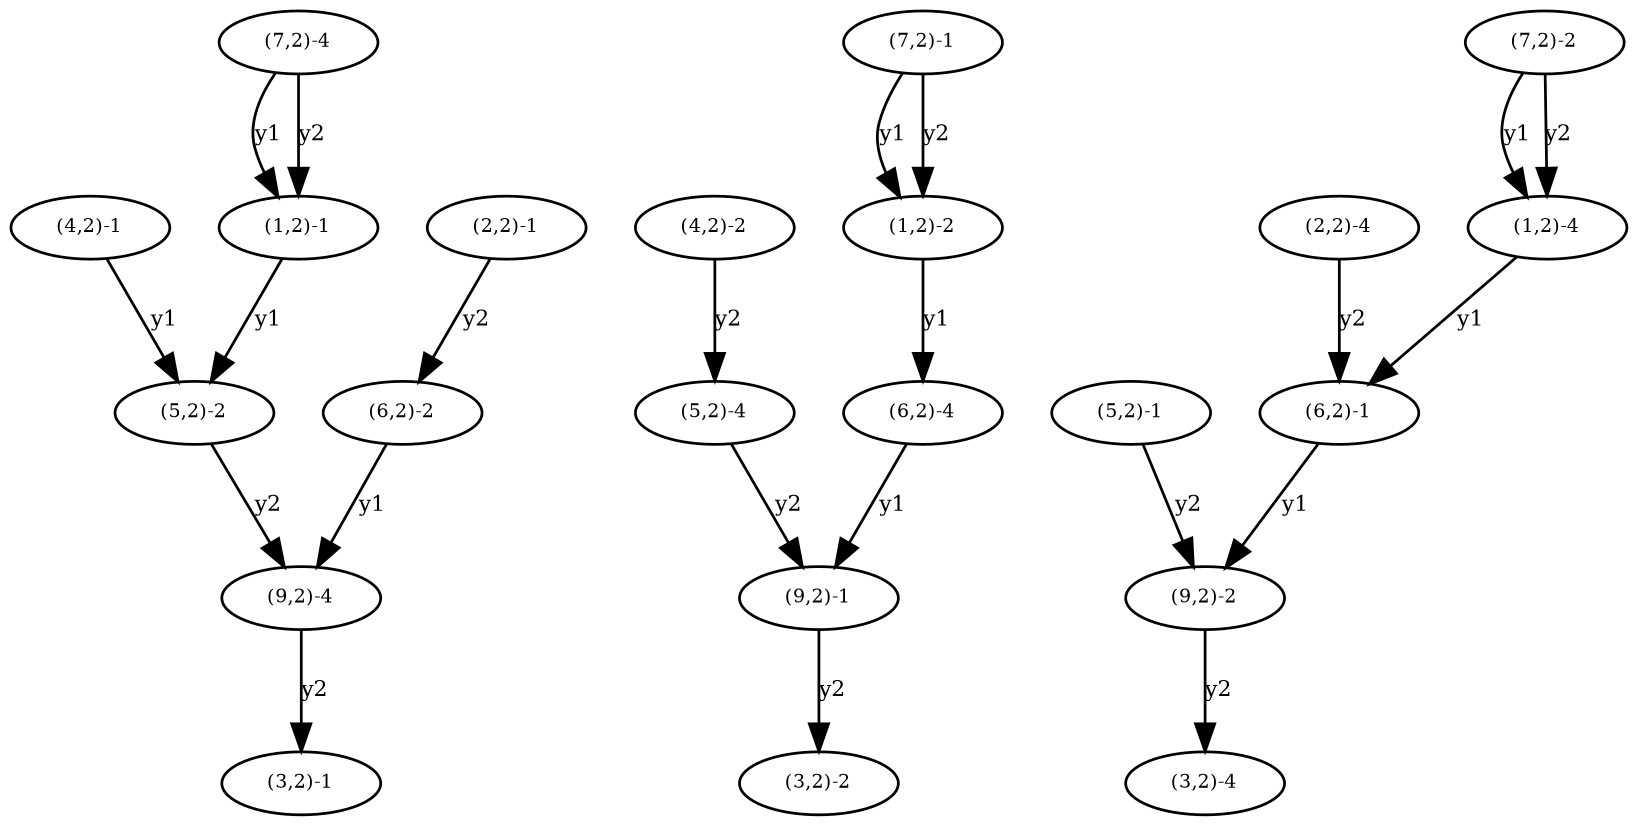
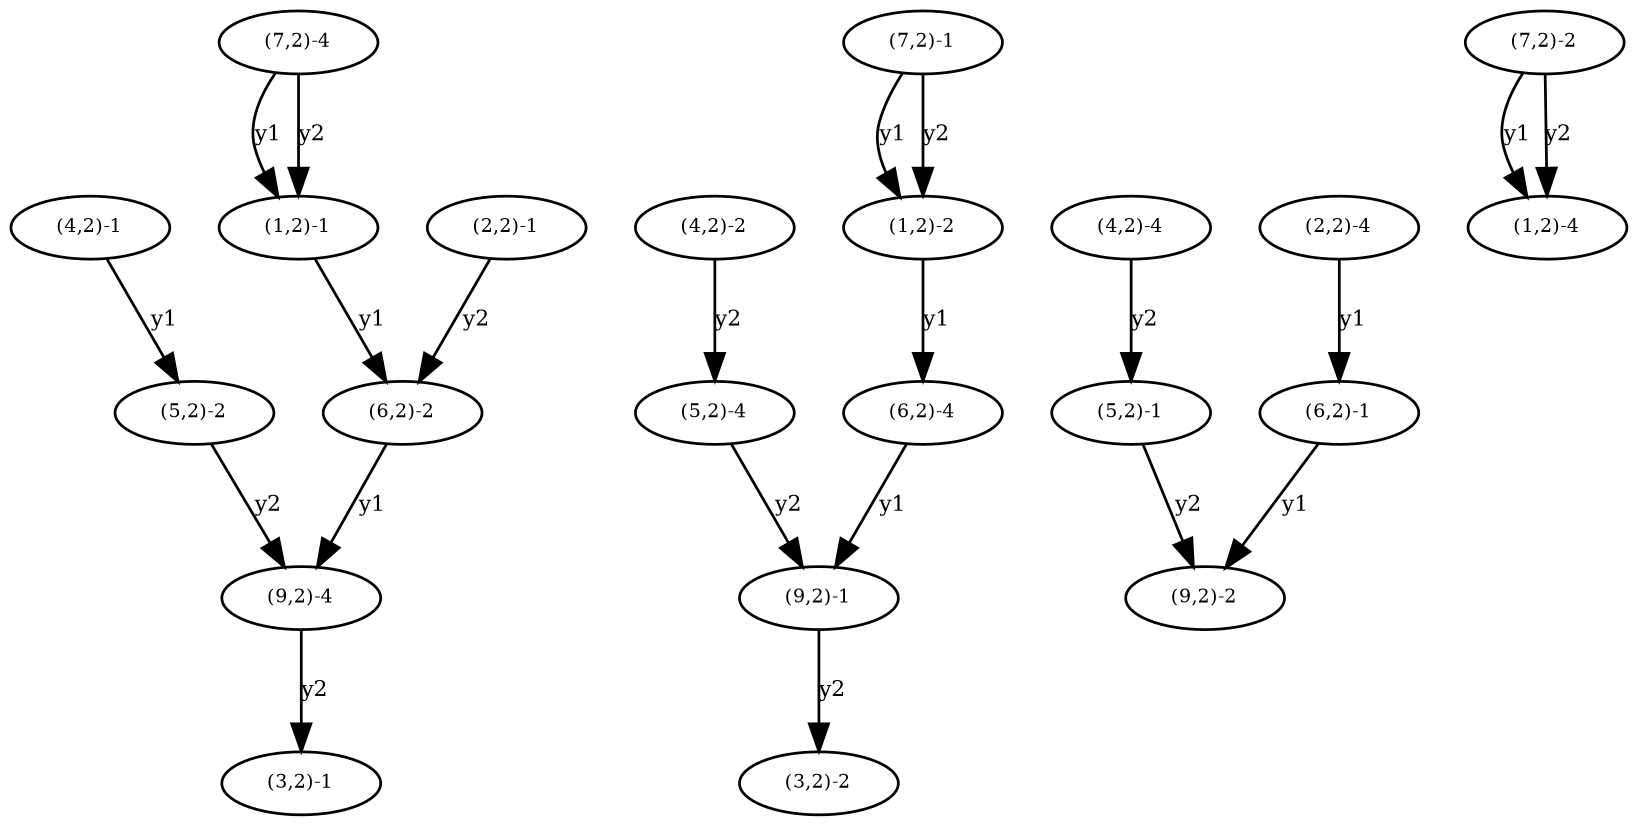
none -> (1131, 228)
(254, 308) -> (344, 308)
(1454, 311) -> none
(1353, 320) -> (1353, 320)
(1205, 783) -> none
